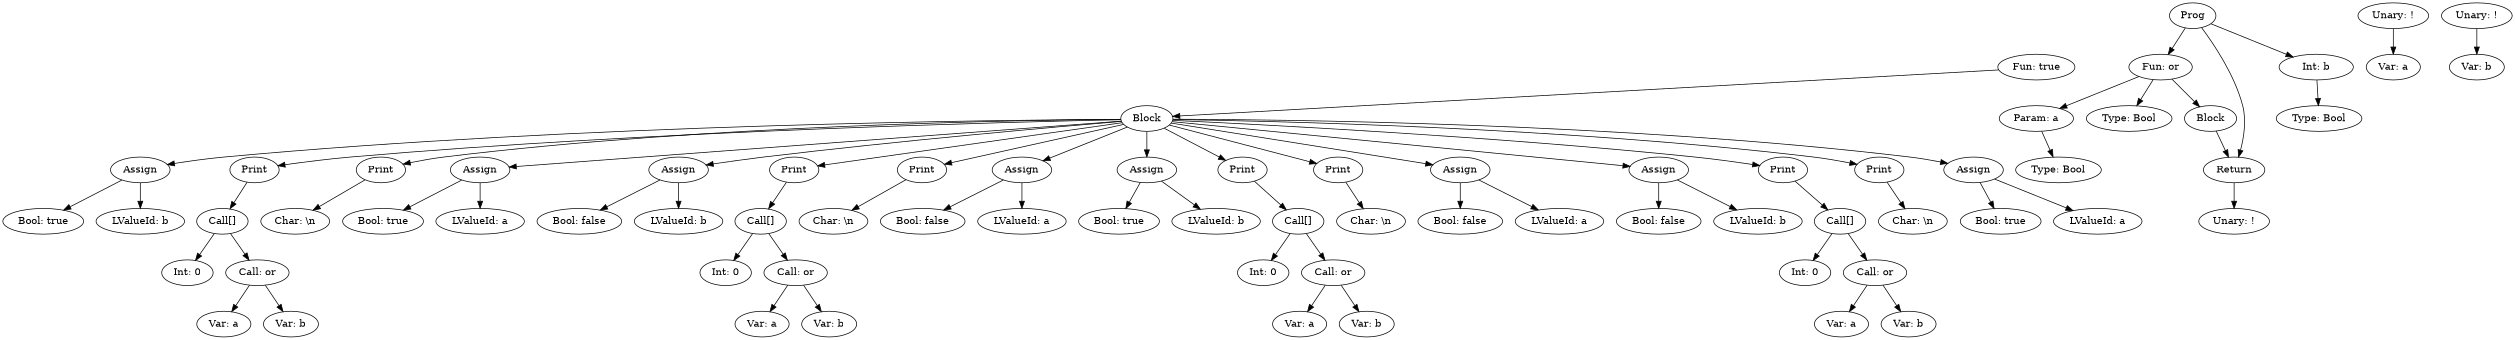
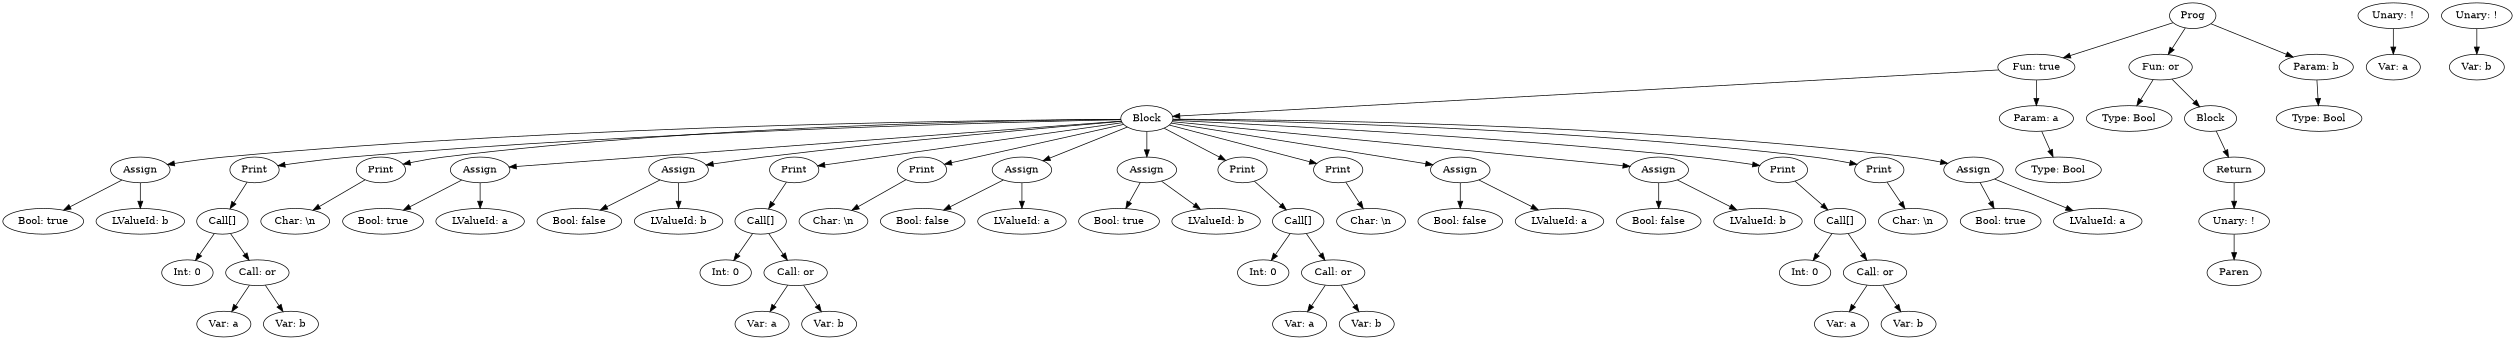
(2316, 67) -> (2316, 67)
(2236, 85) -> (2122, 39)
(2103, 91) -> (2036, 89)
none -> (2234, 273)
